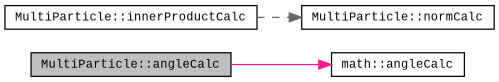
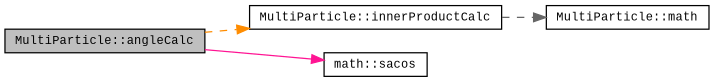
(398, 17) -> (628, 17)
none -> (221, 31)
(398, 65) -> (376, 65)
